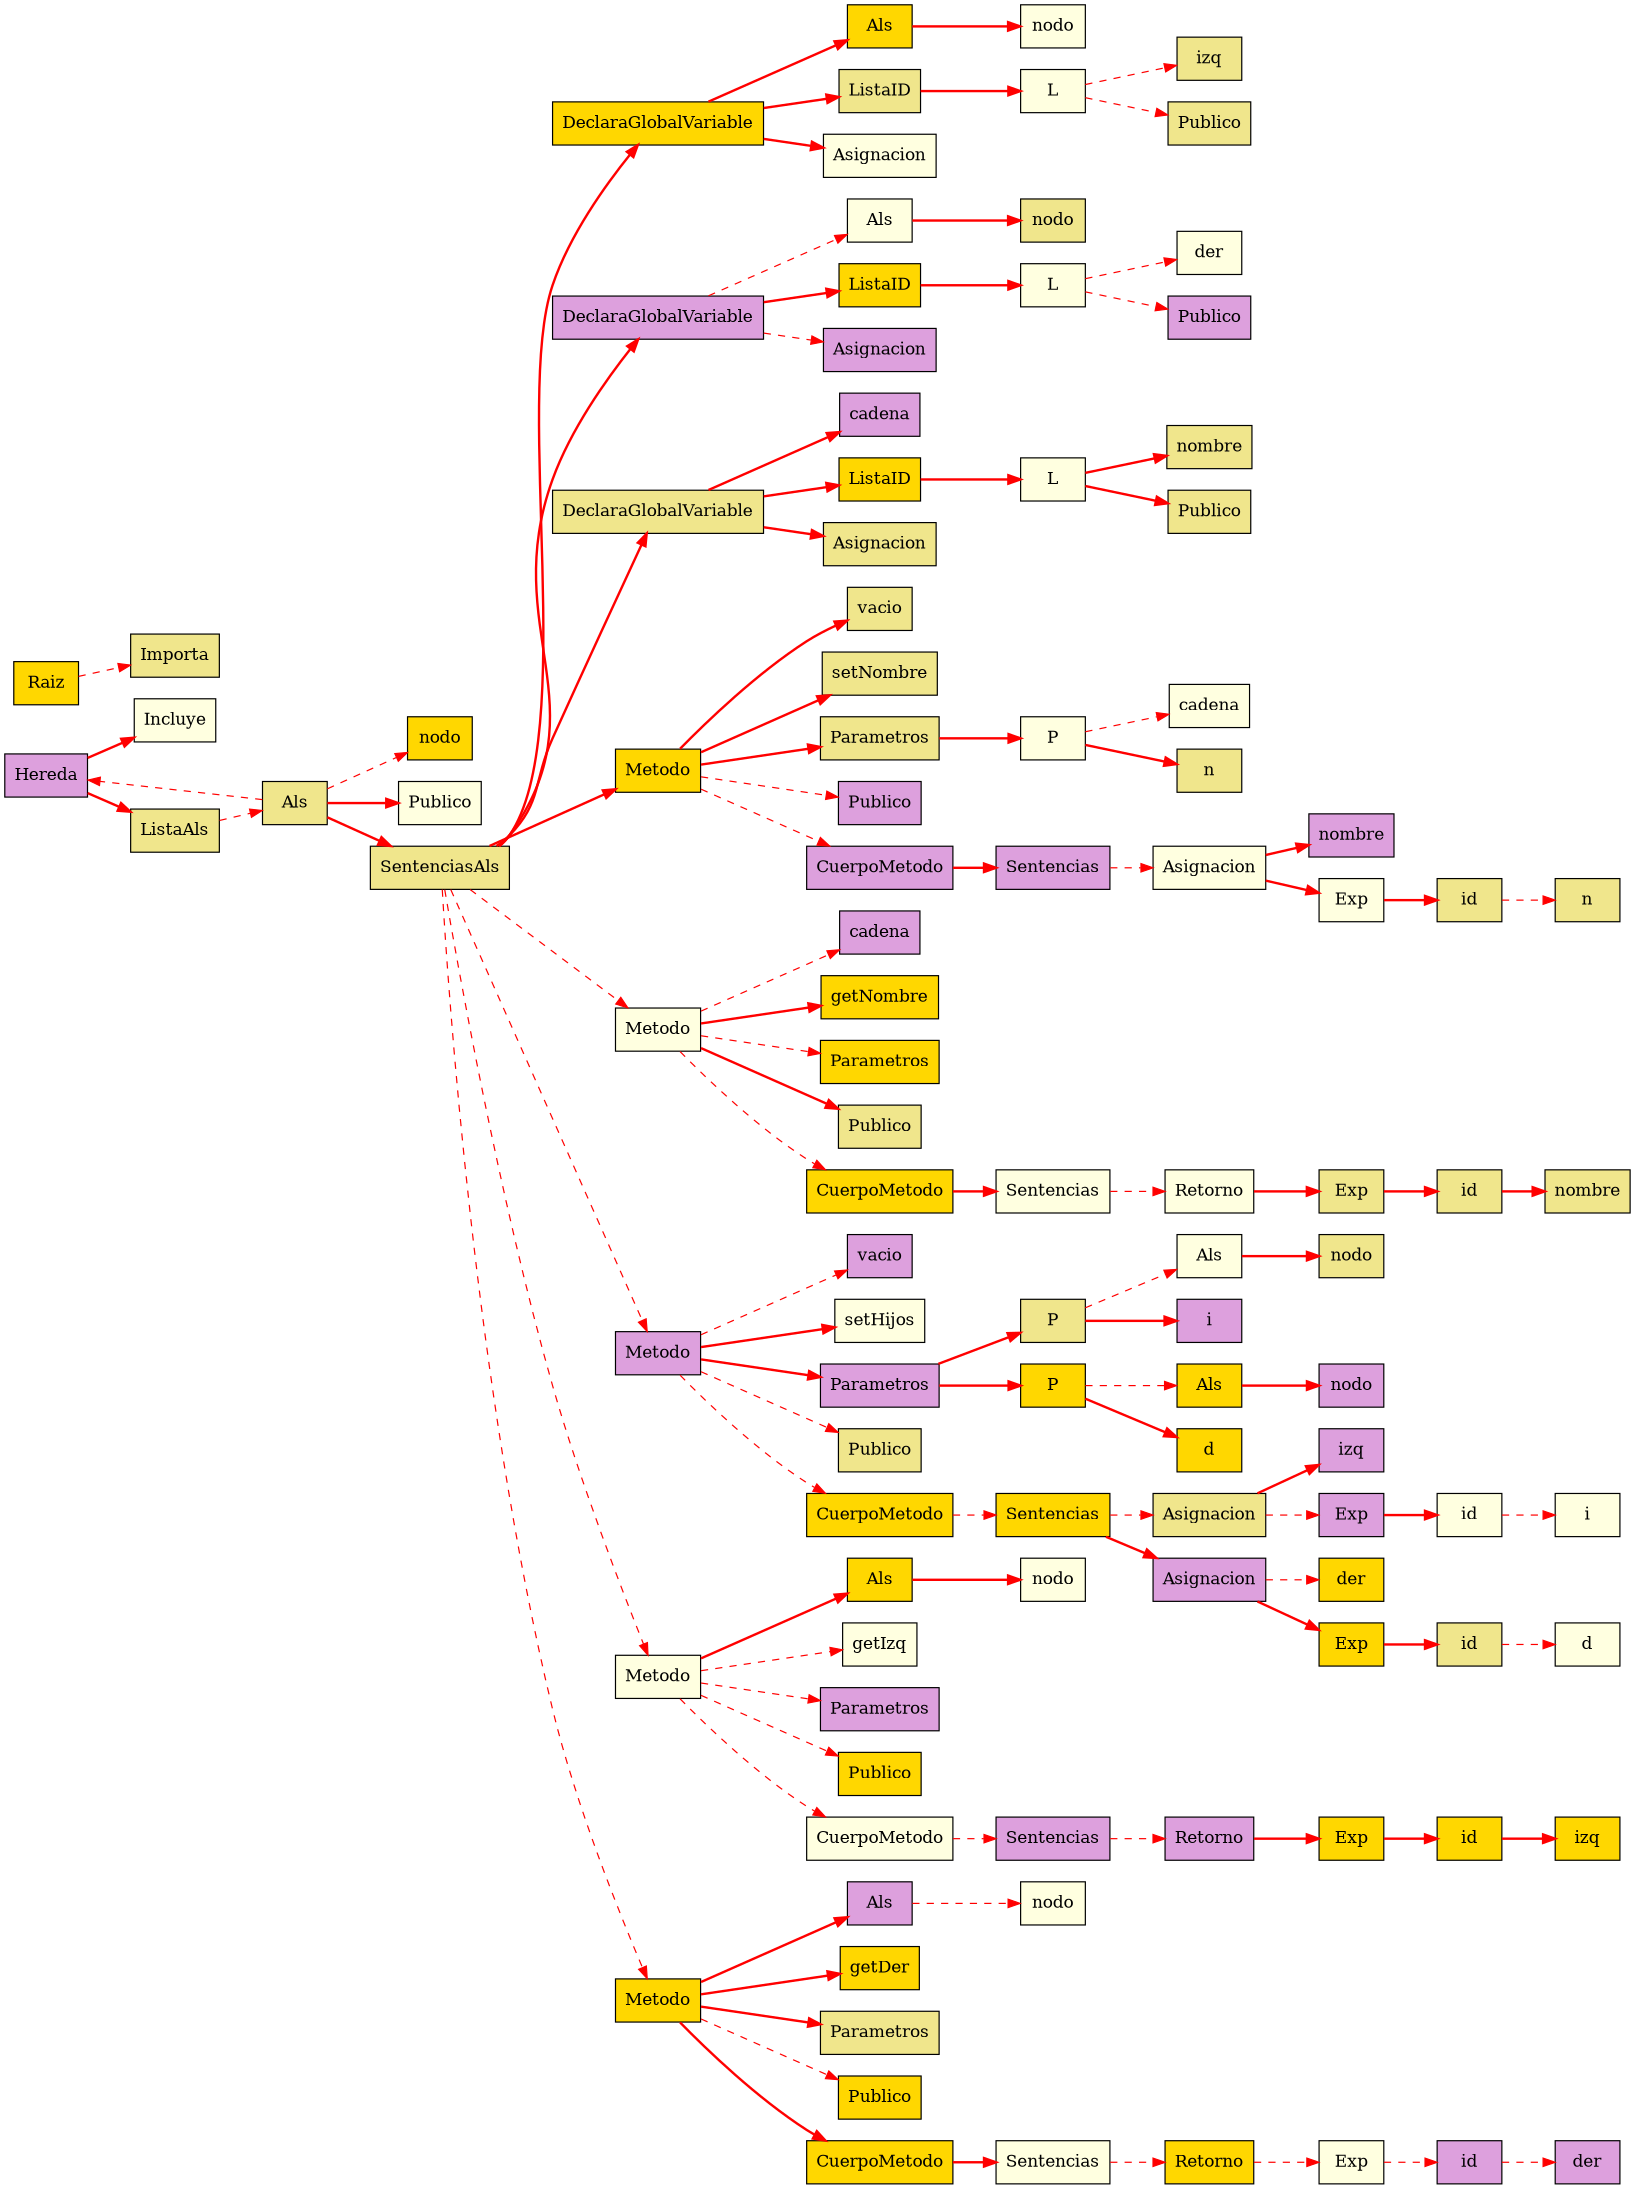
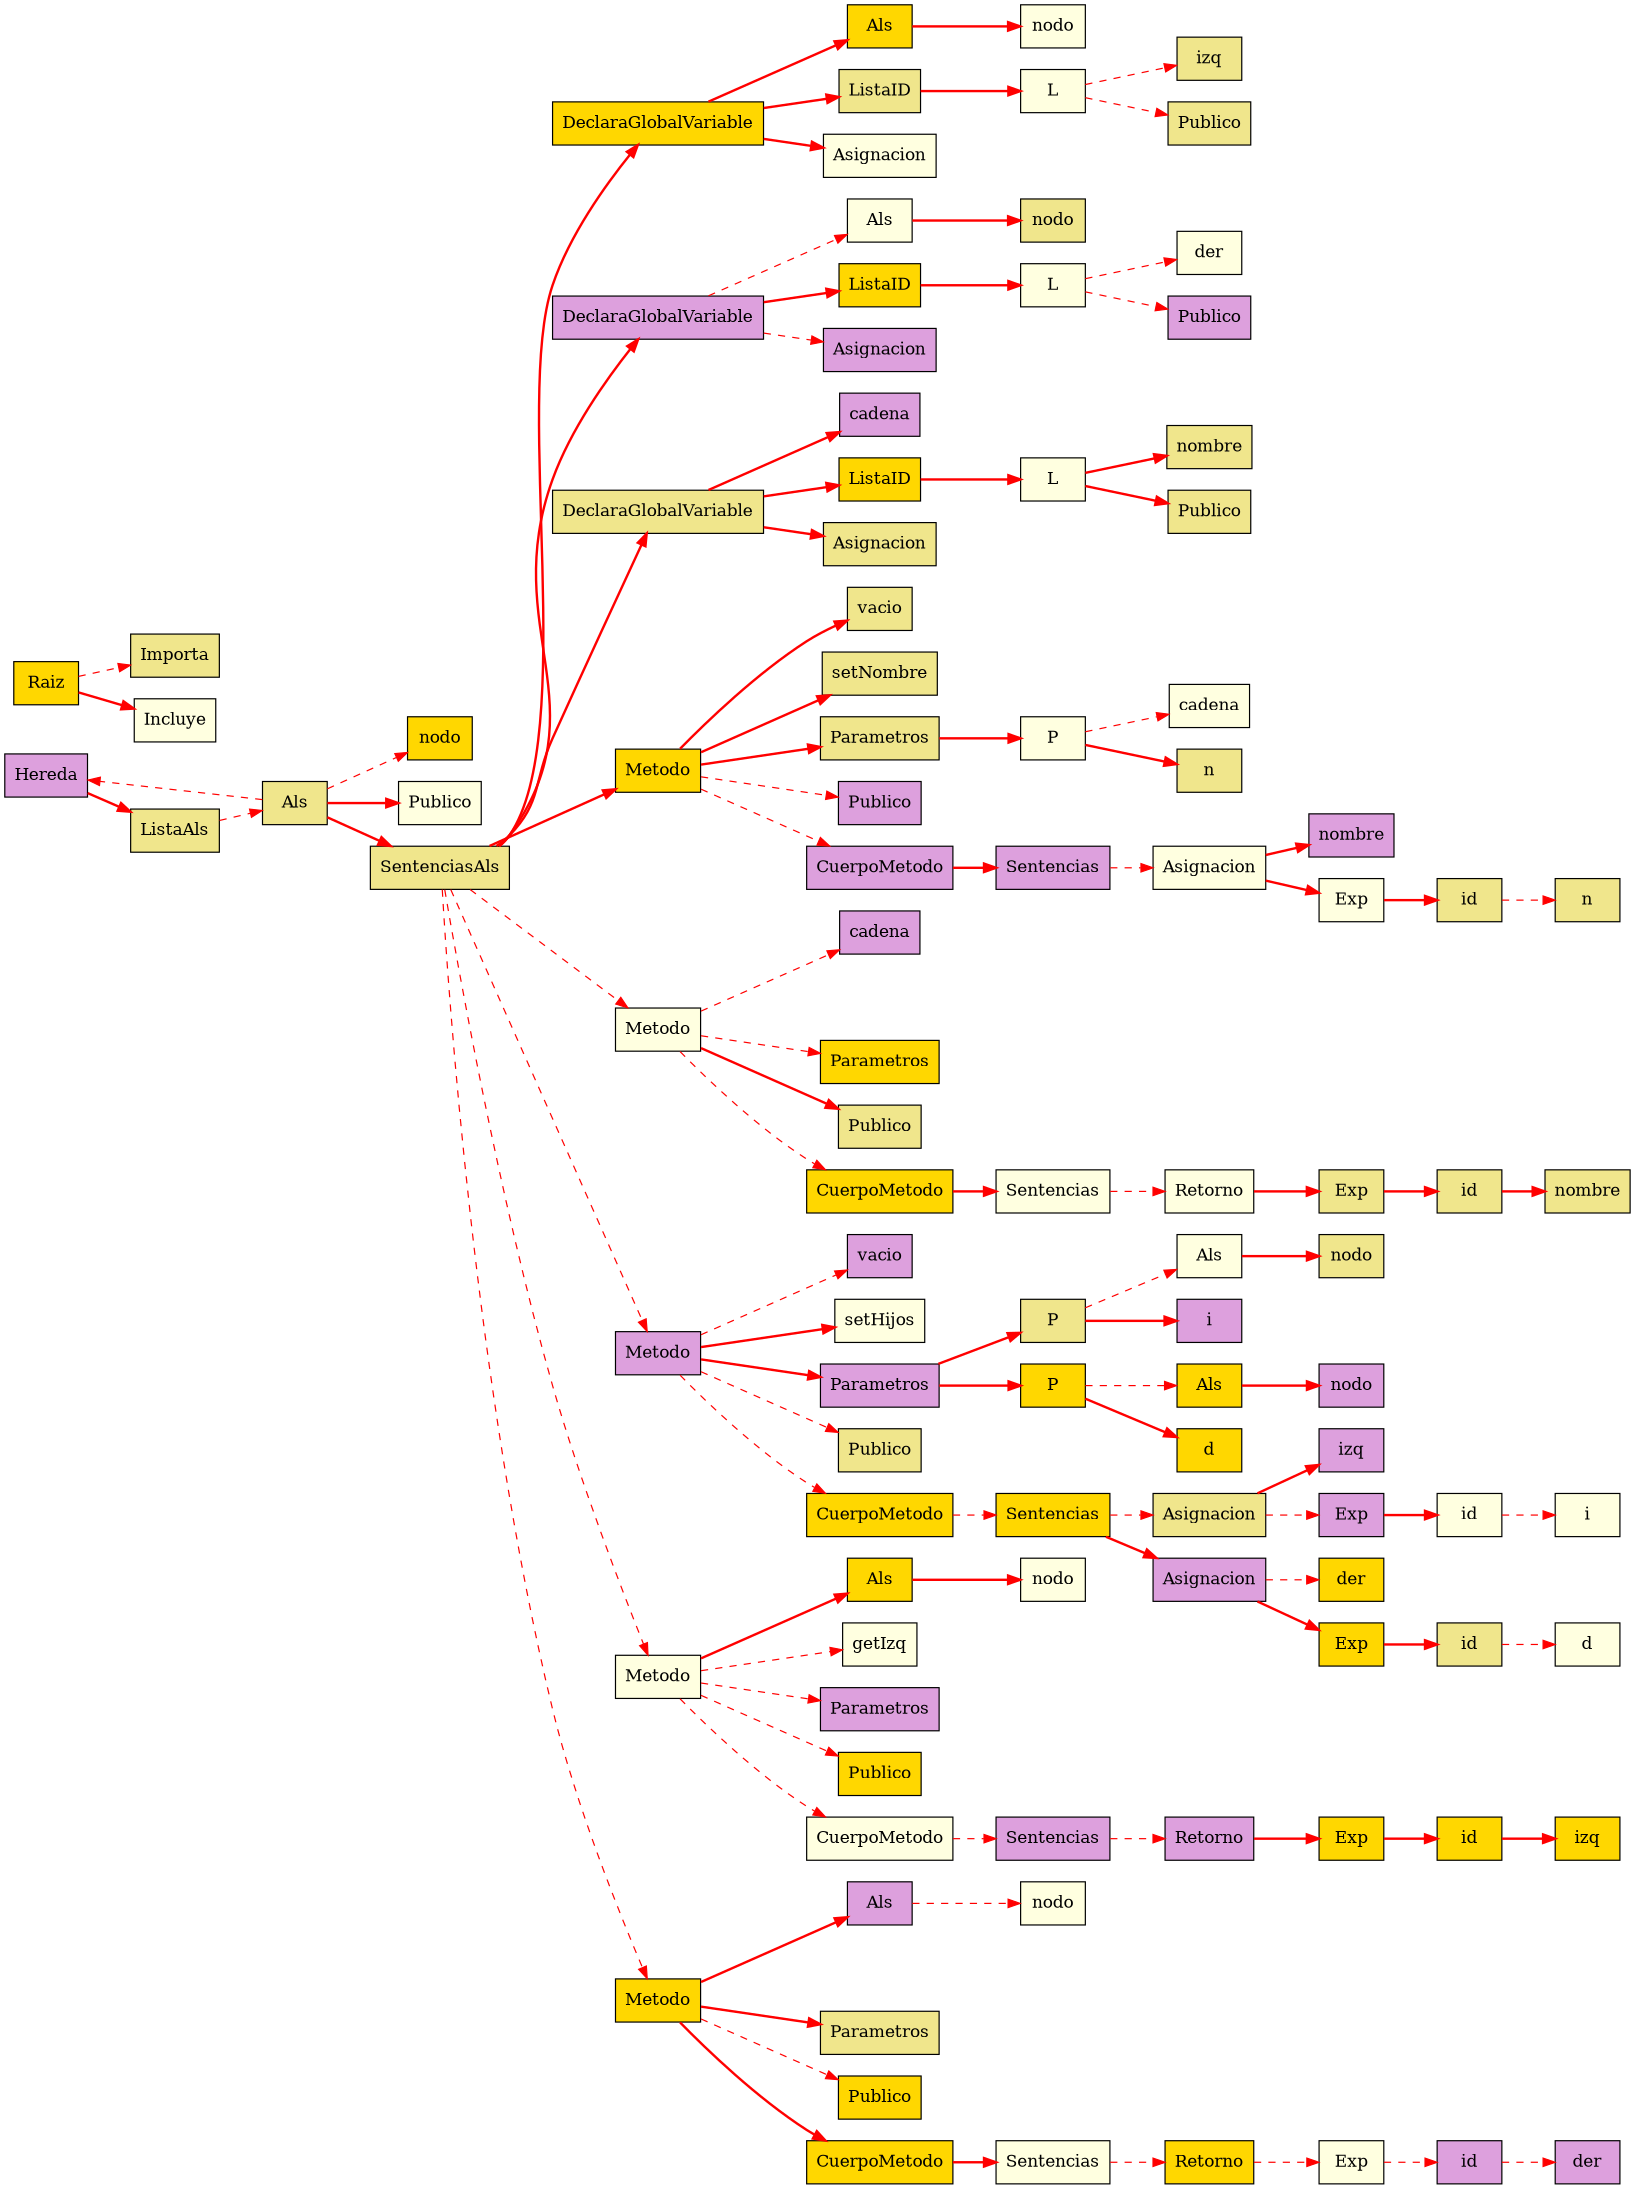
(105, 750) -> (100, 699)
(880, 997) -> none
(880, 1968) -> none
